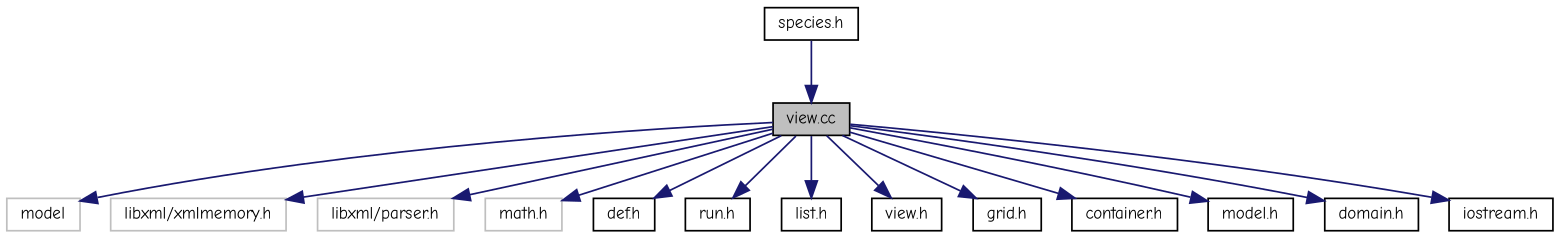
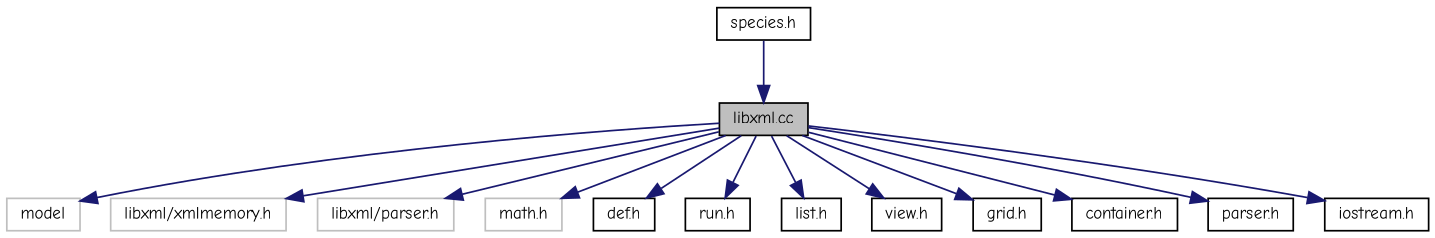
(811, 119) -> (764, 119)
(1251, 215) -> none
(1372, 215) -> (1251, 215)
